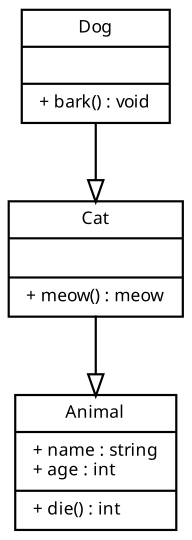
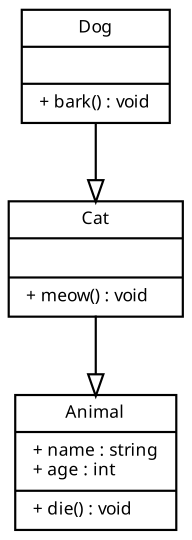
(96, 296) -> (88, 296)
(77, 509) -> (83, 509)
